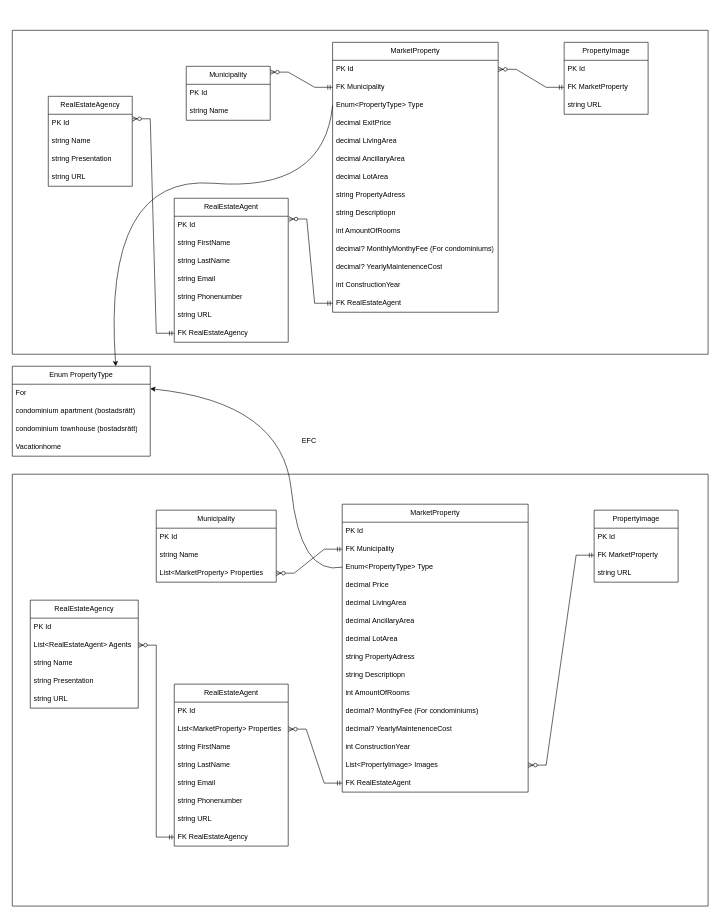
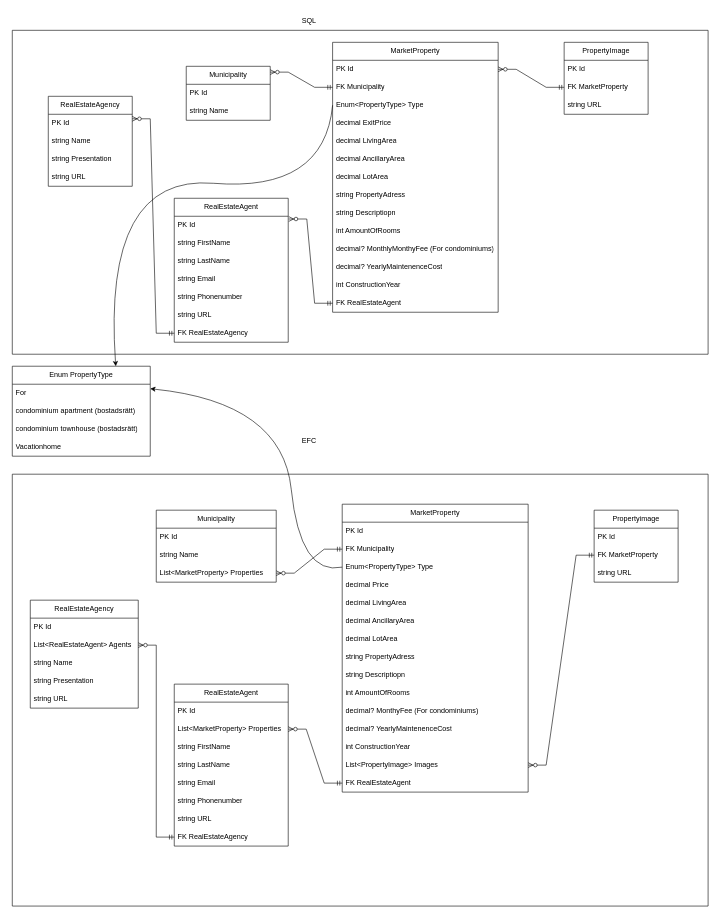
none -> (309, 21)
